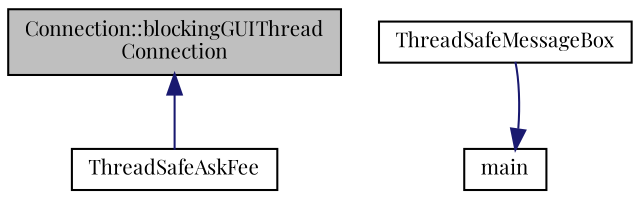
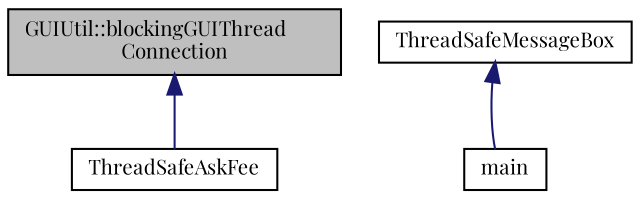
(175, 42) -> (175, 42)
(519, 95) -> (492, 116)
